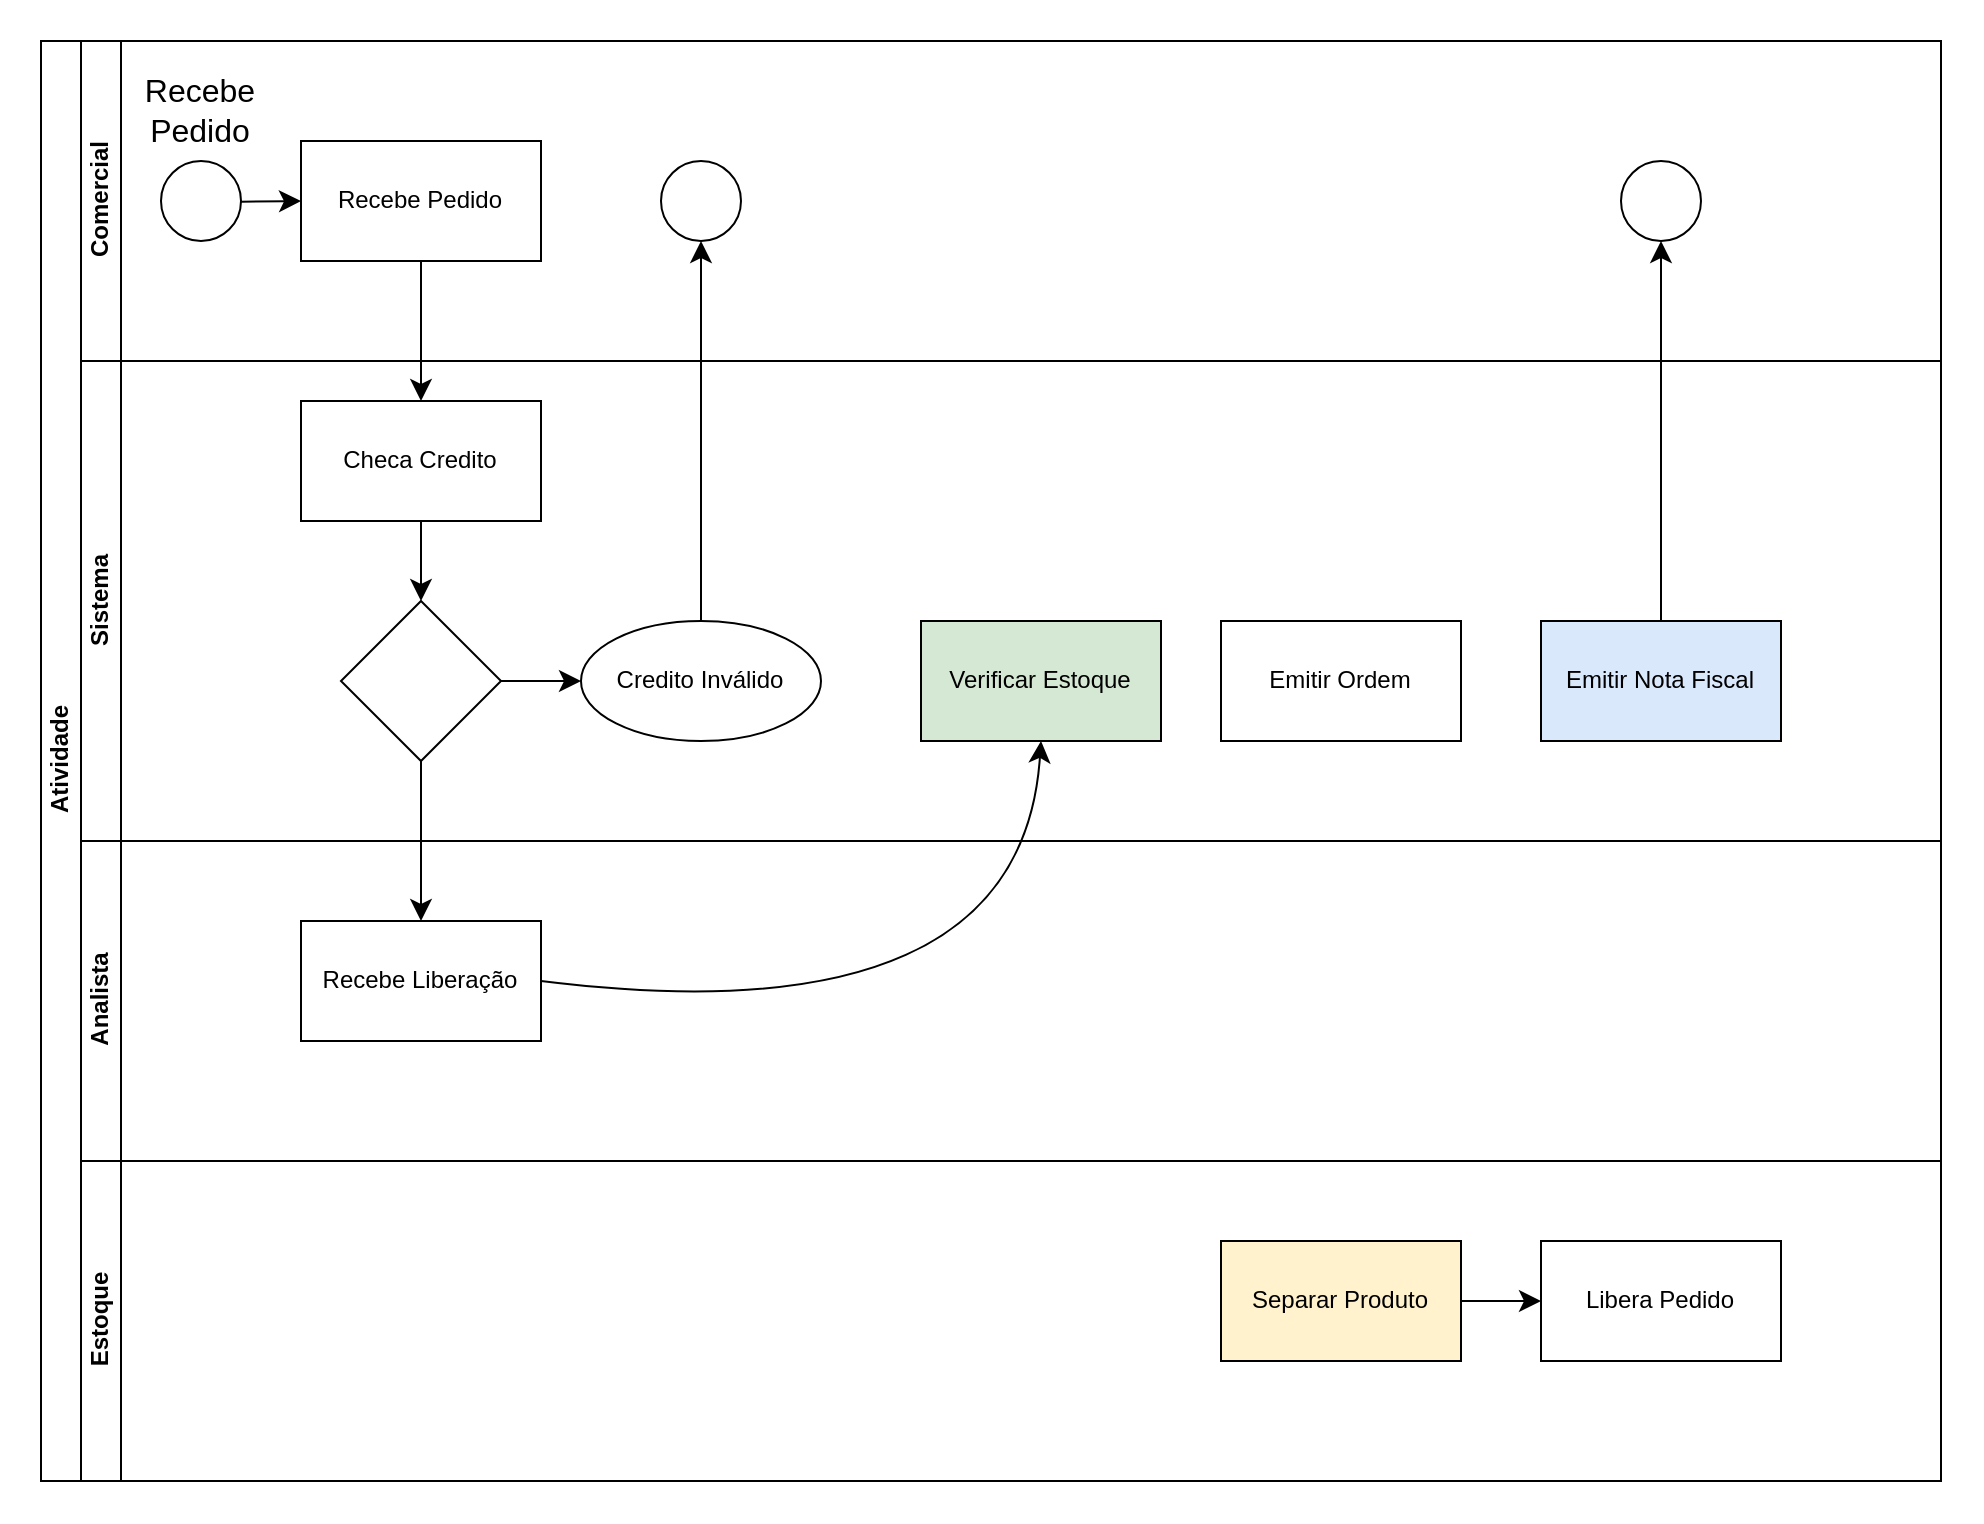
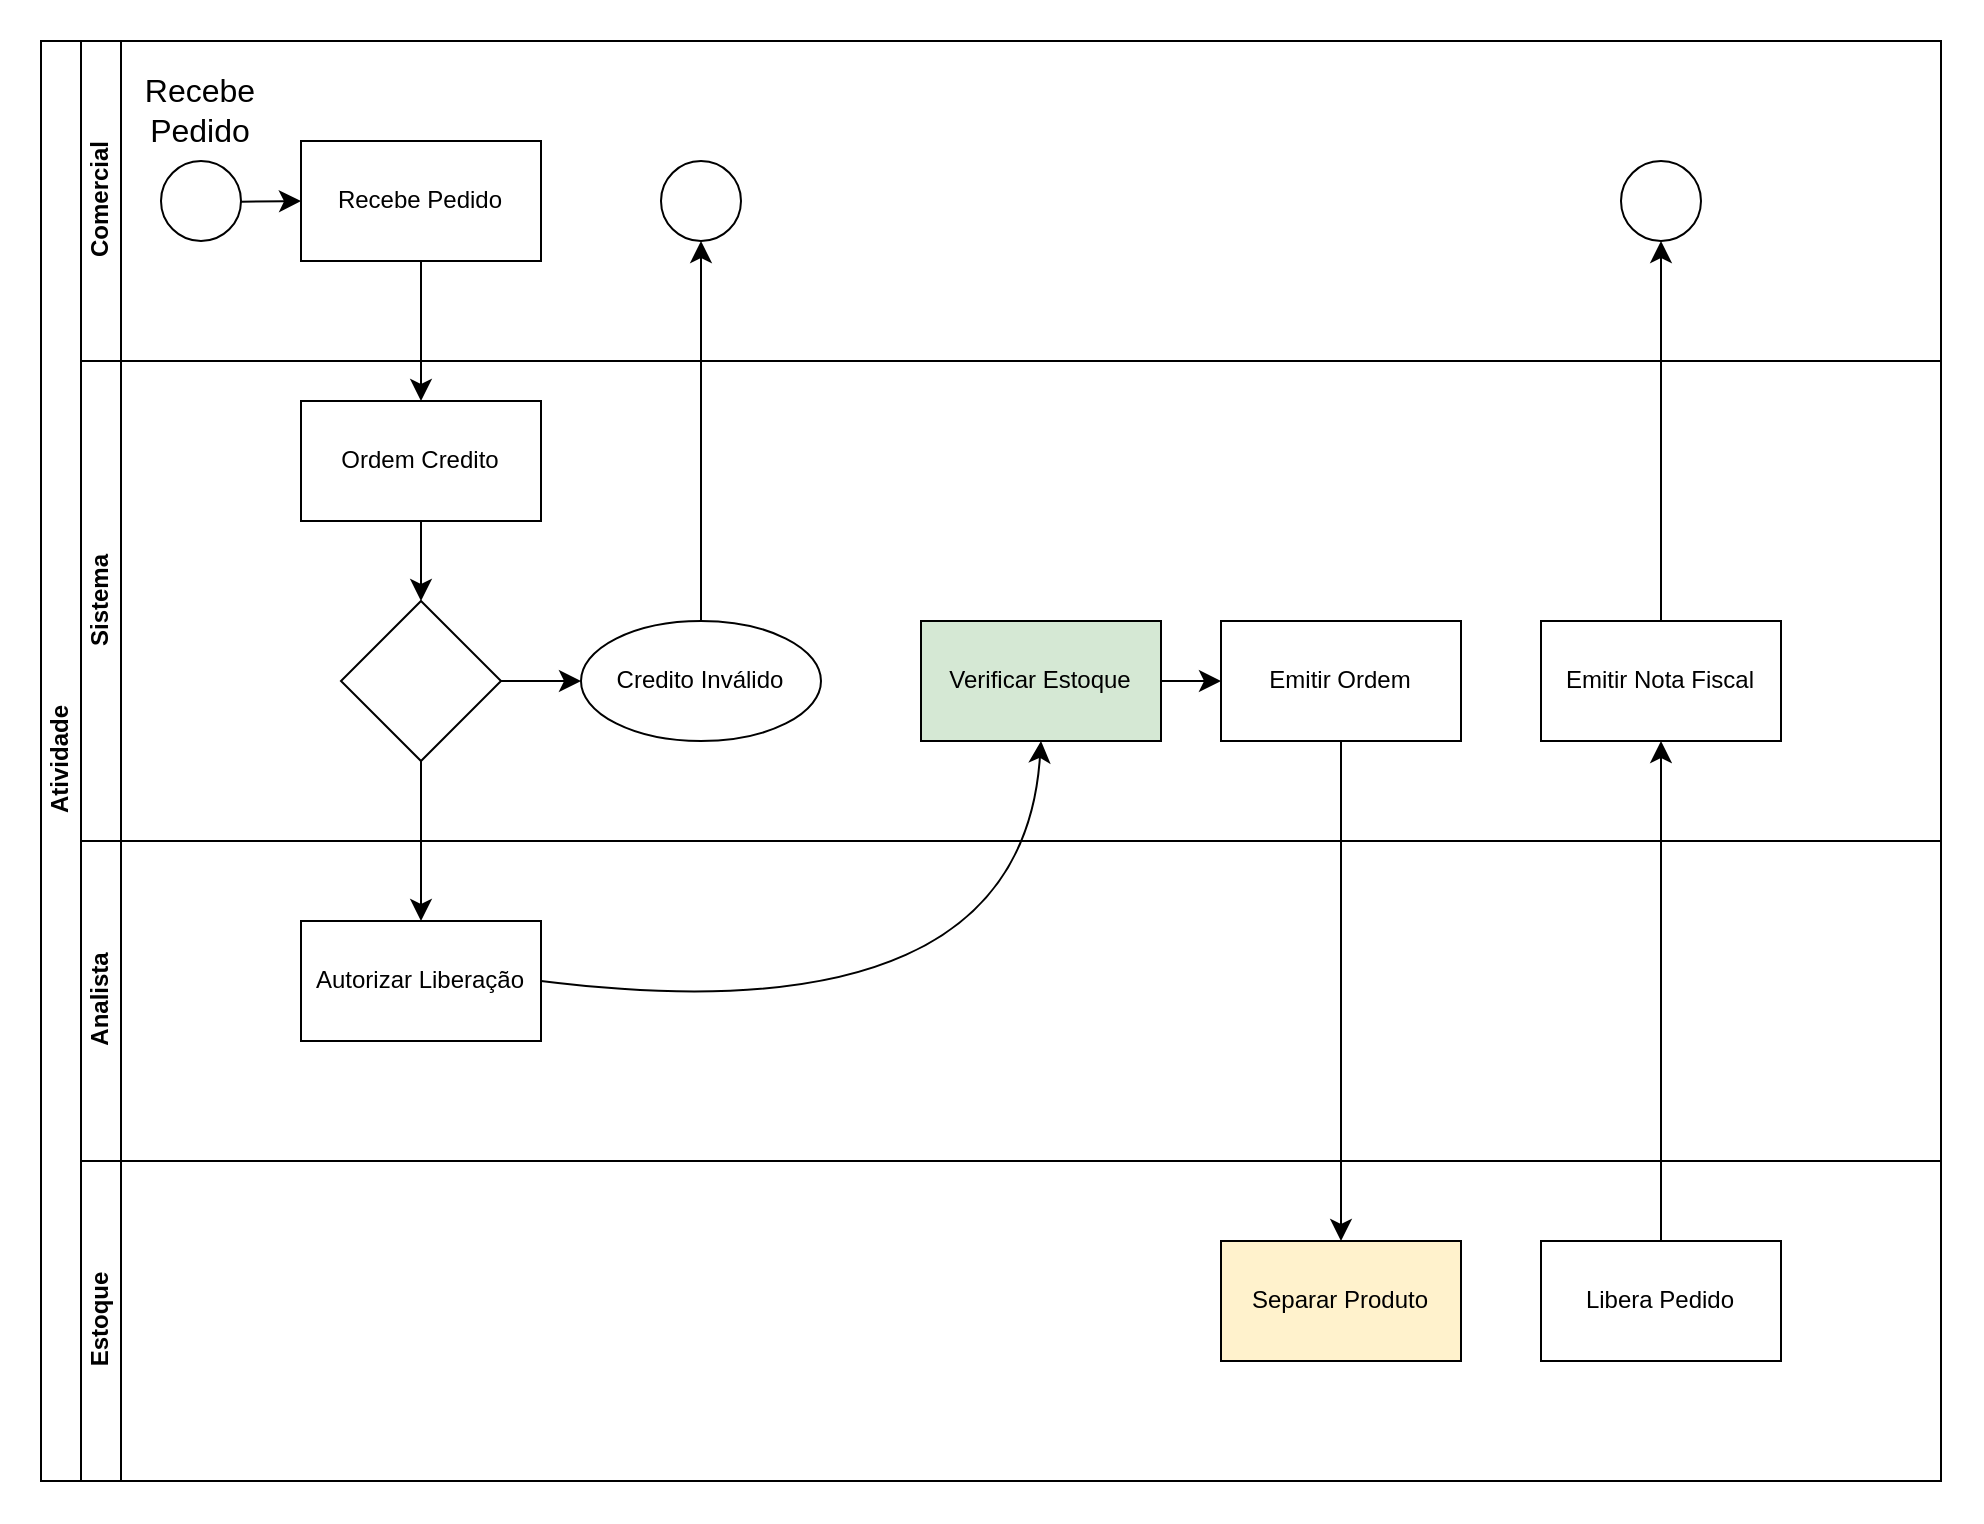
(421, 461) -> (421, 461)
none -> (1184, 681)
(1661, 681) -> (1661, 681)
(421, 981) -> (421, 981)
none -> (1341, 1001)
none -> (1661, 1042)
(1494, 1301) -> none
